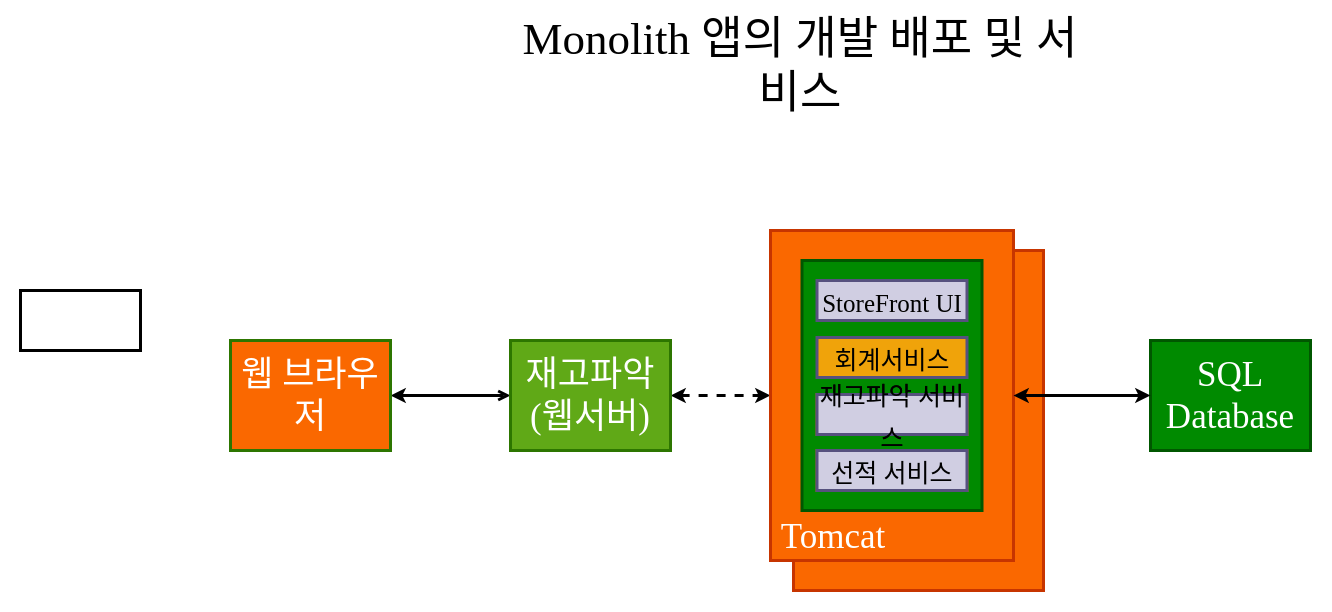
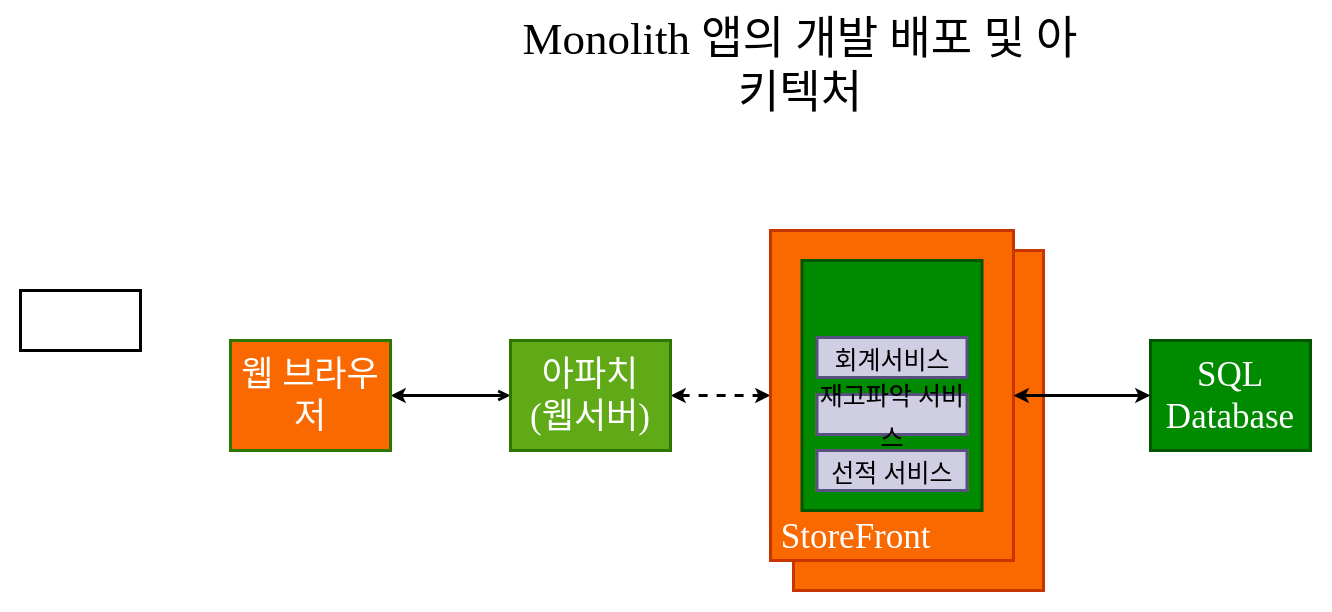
(801, 66) -> (801, 66)
(892, 301) -> none
(892, 358) -> (892, 358)
(591, 396) -> (591, 396)
(831, 537) -> (871, 537)
